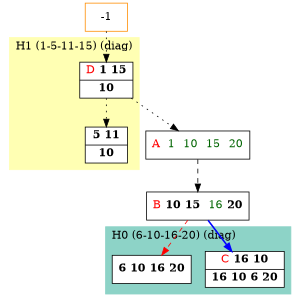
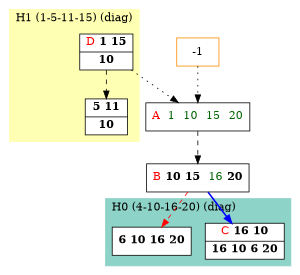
(106, 43) -> (198, 81)
(106, 109) -> (106, 81)
(174, 236) -> (174, 208)
